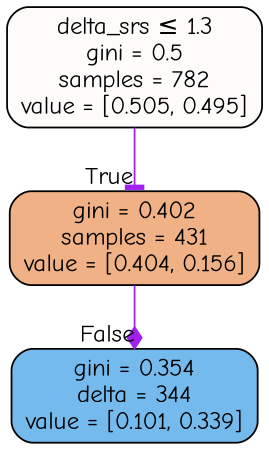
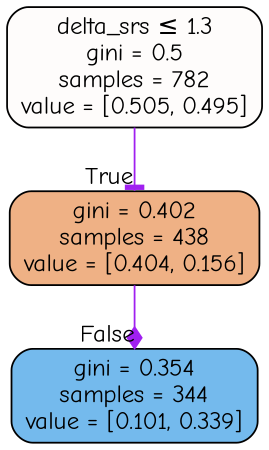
(135, 237) -> (135, 237)
(135, 395) -> (135, 395)
